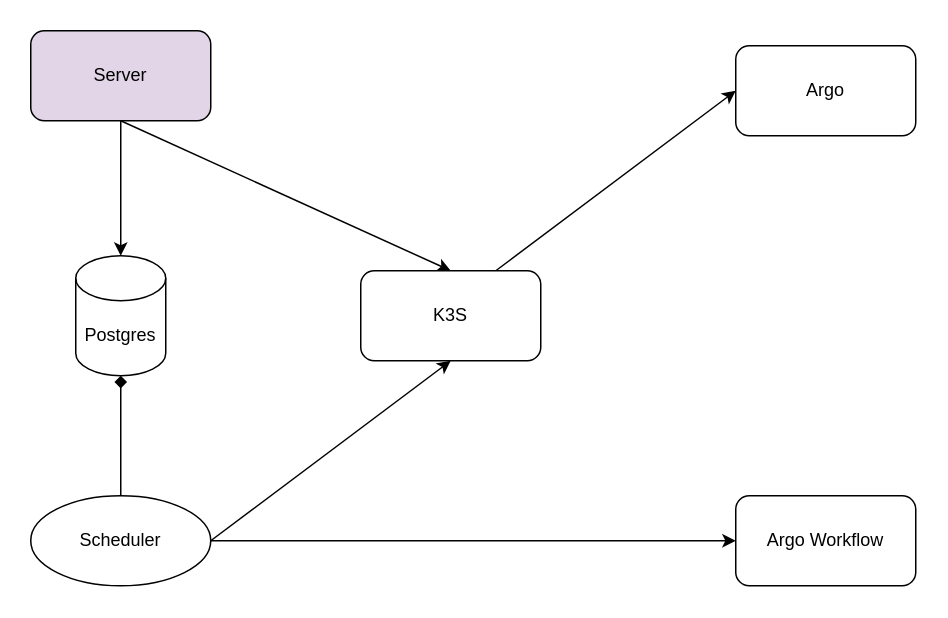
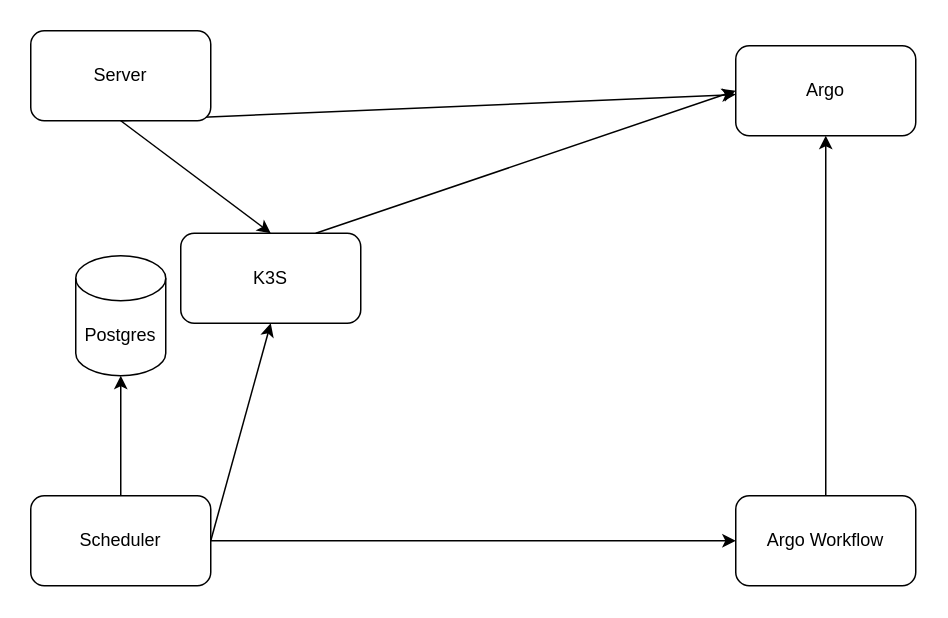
(121, 76) -> (121, 76)
(121, 185) -> (459, 106)
(451, 316) -> (271, 278)
none -> (826, 321)
(121, 388) -> (121, 387)
(121, 541) -> (121, 541)
